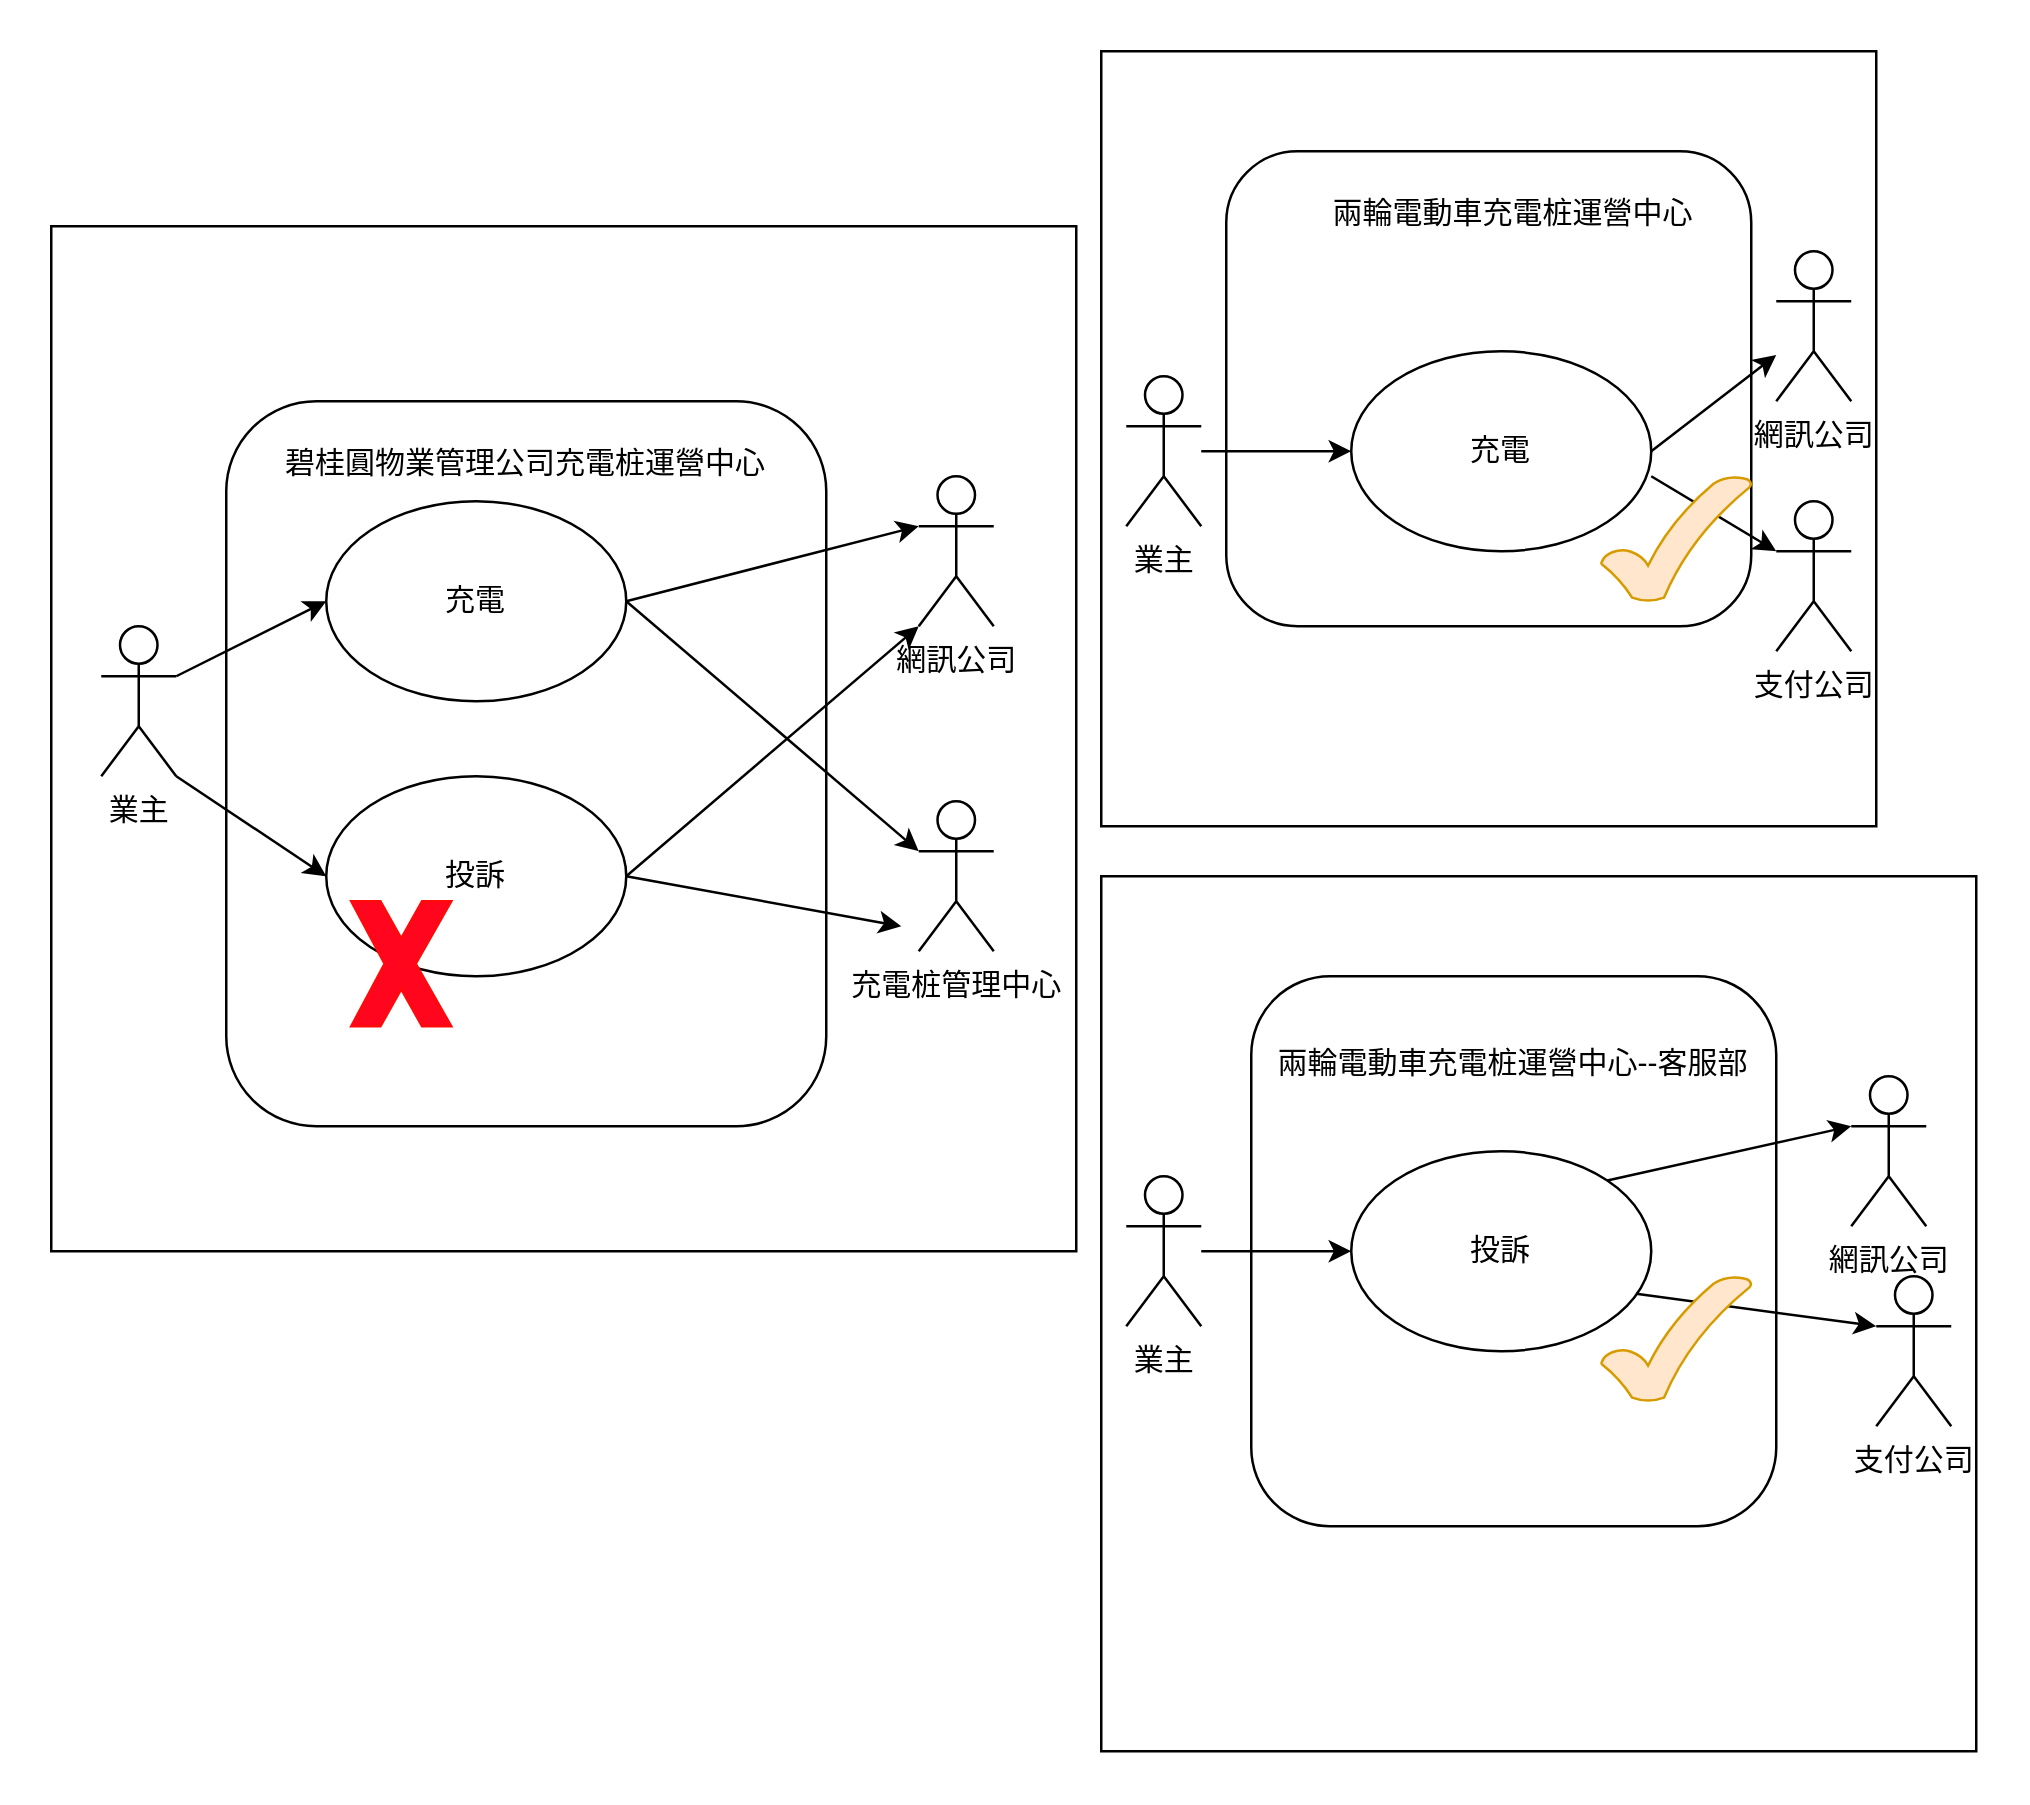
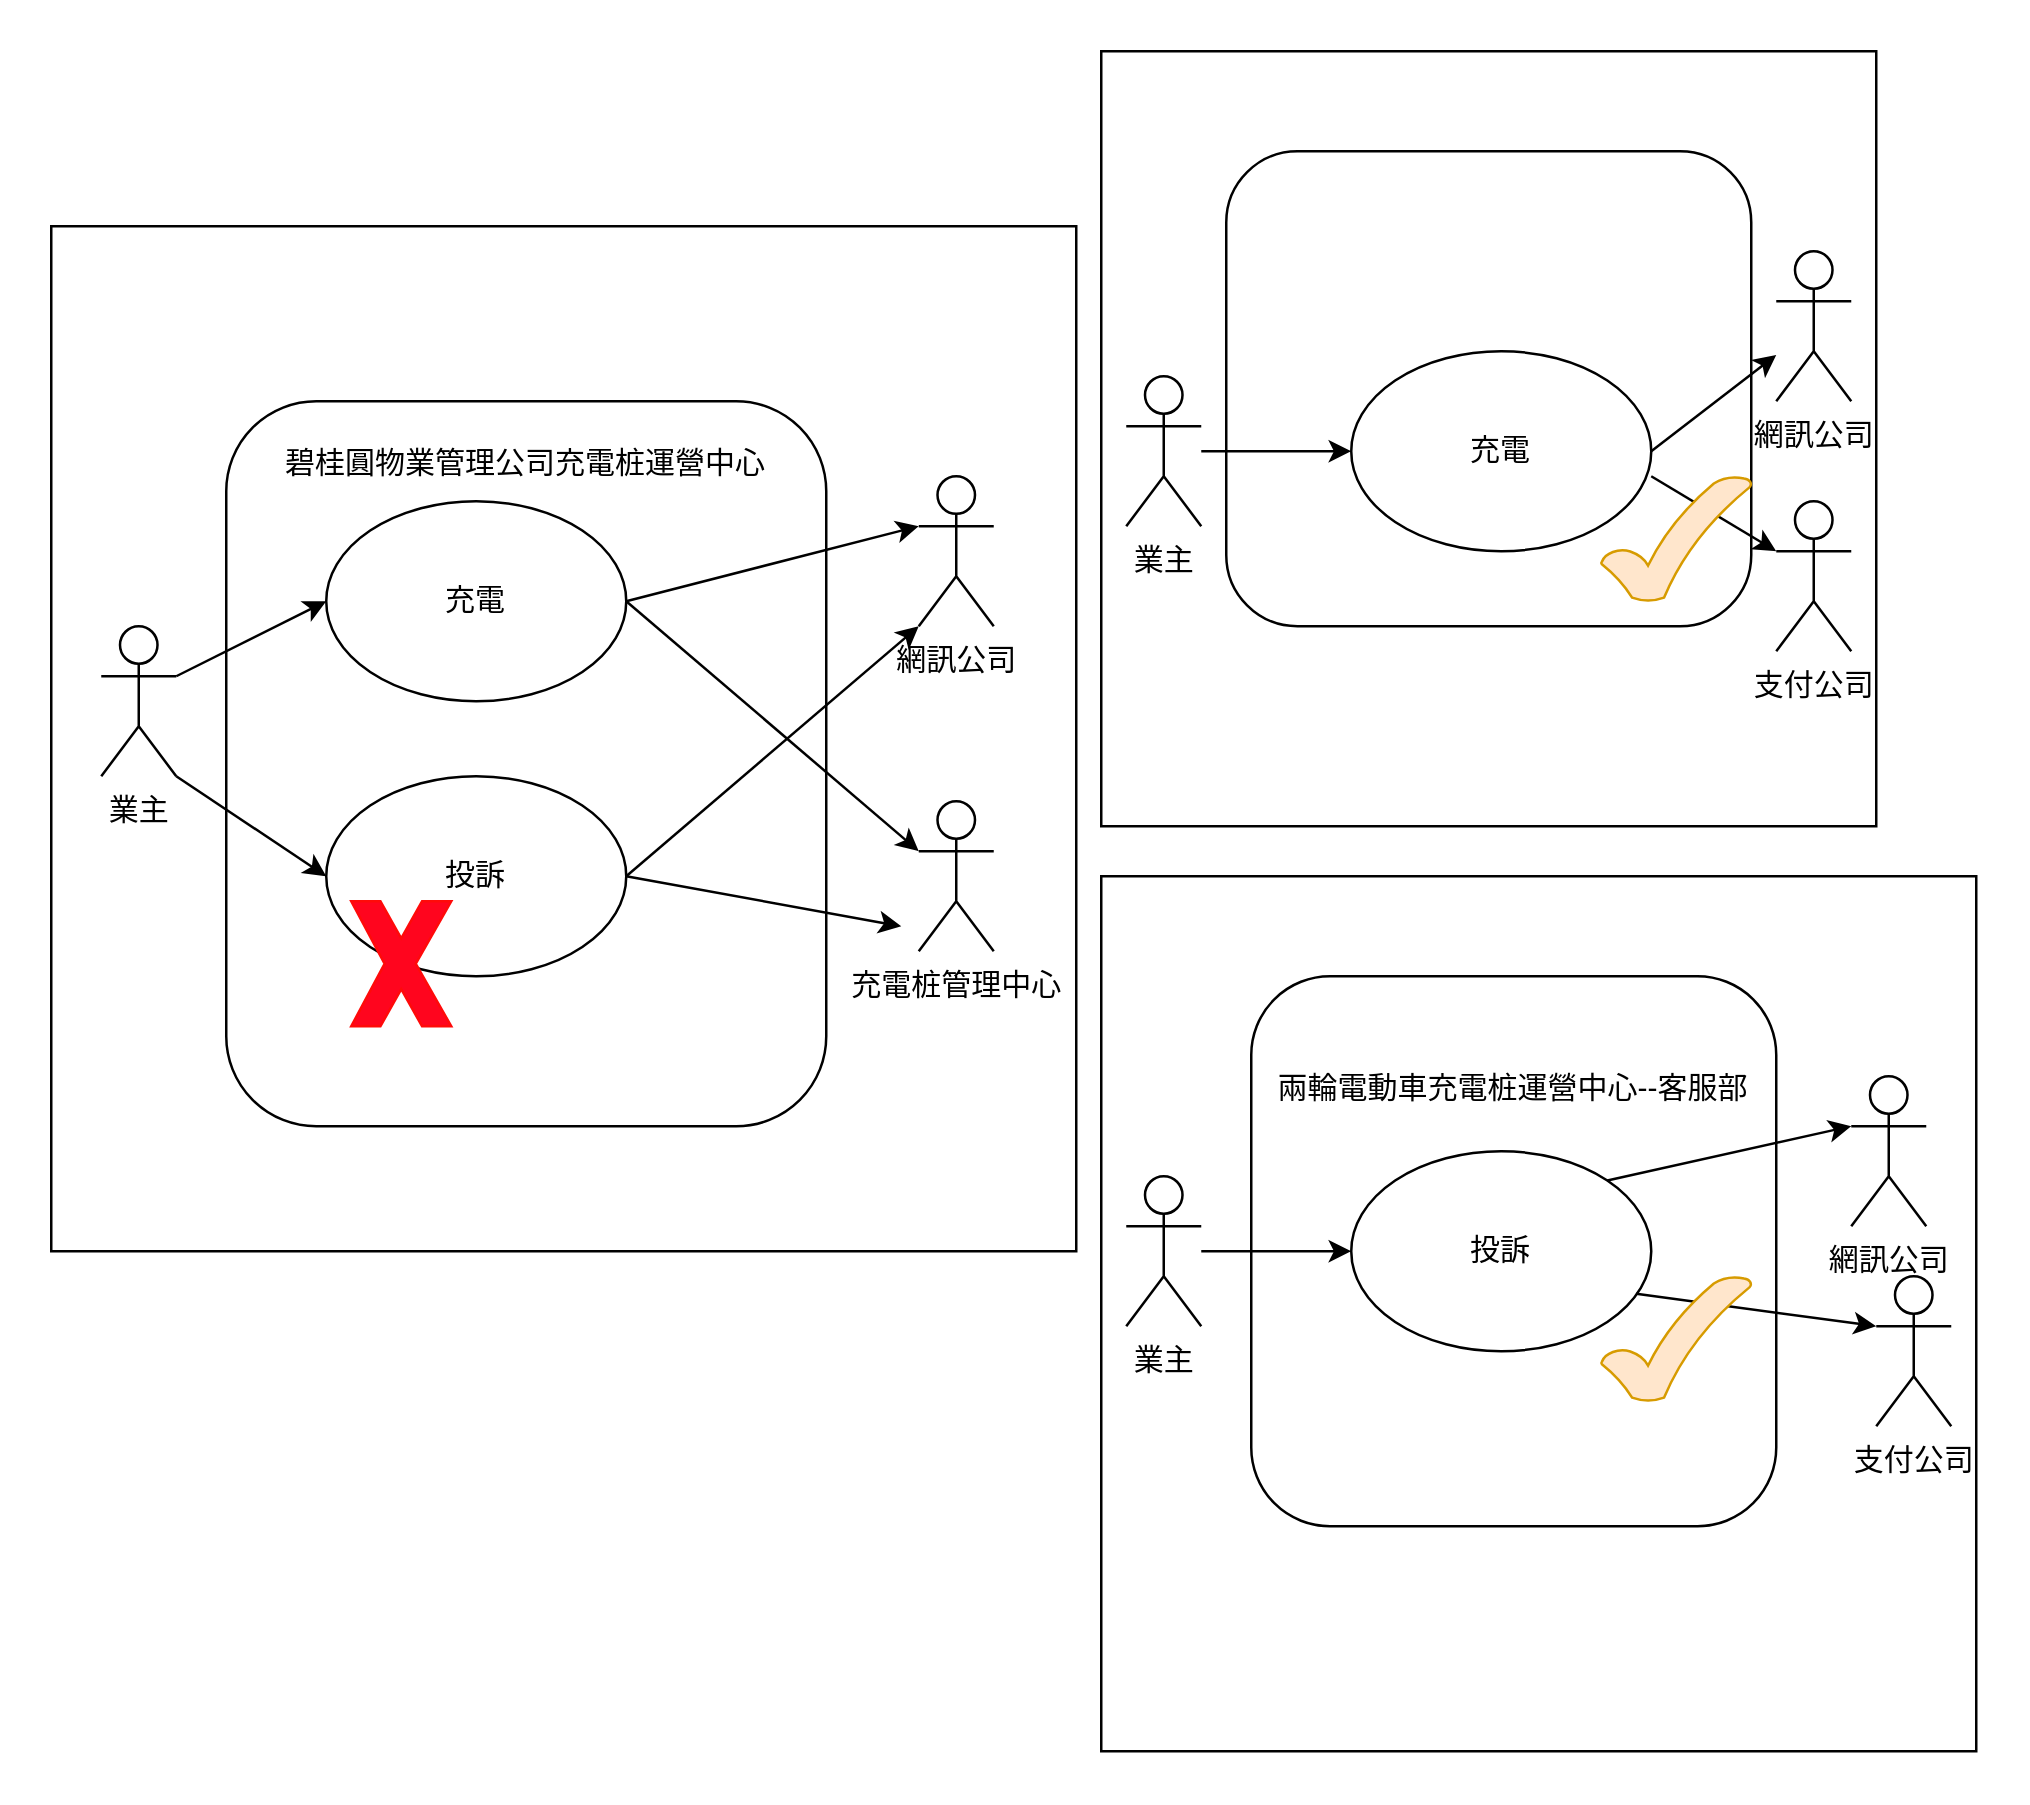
(1514, 214) -> none
(1514, 1064) -> (1514, 1089)
